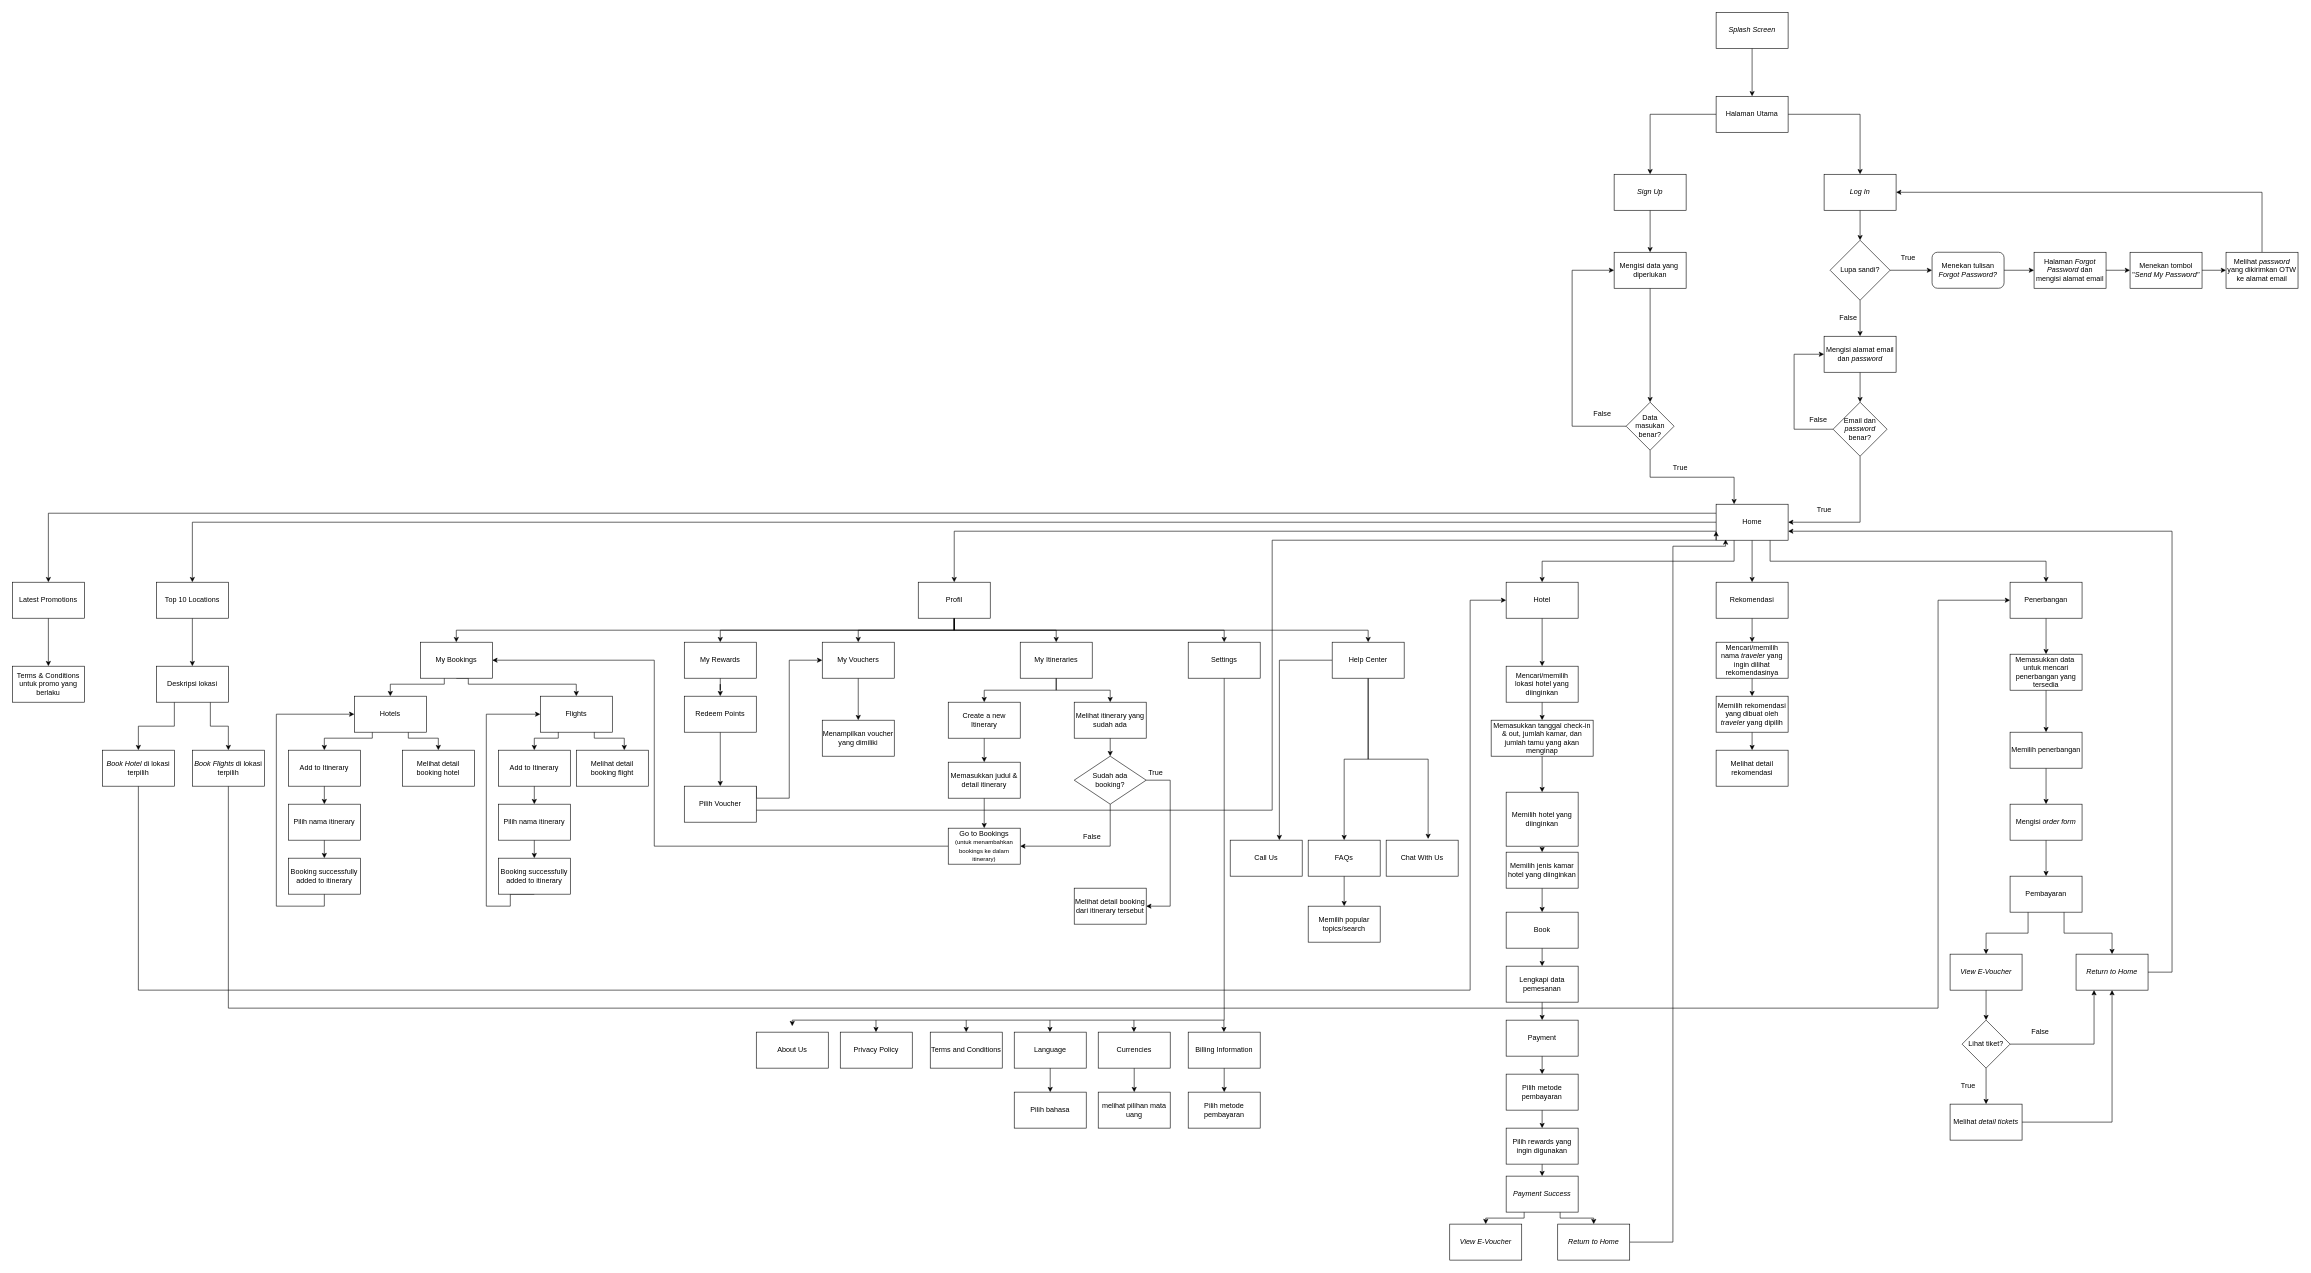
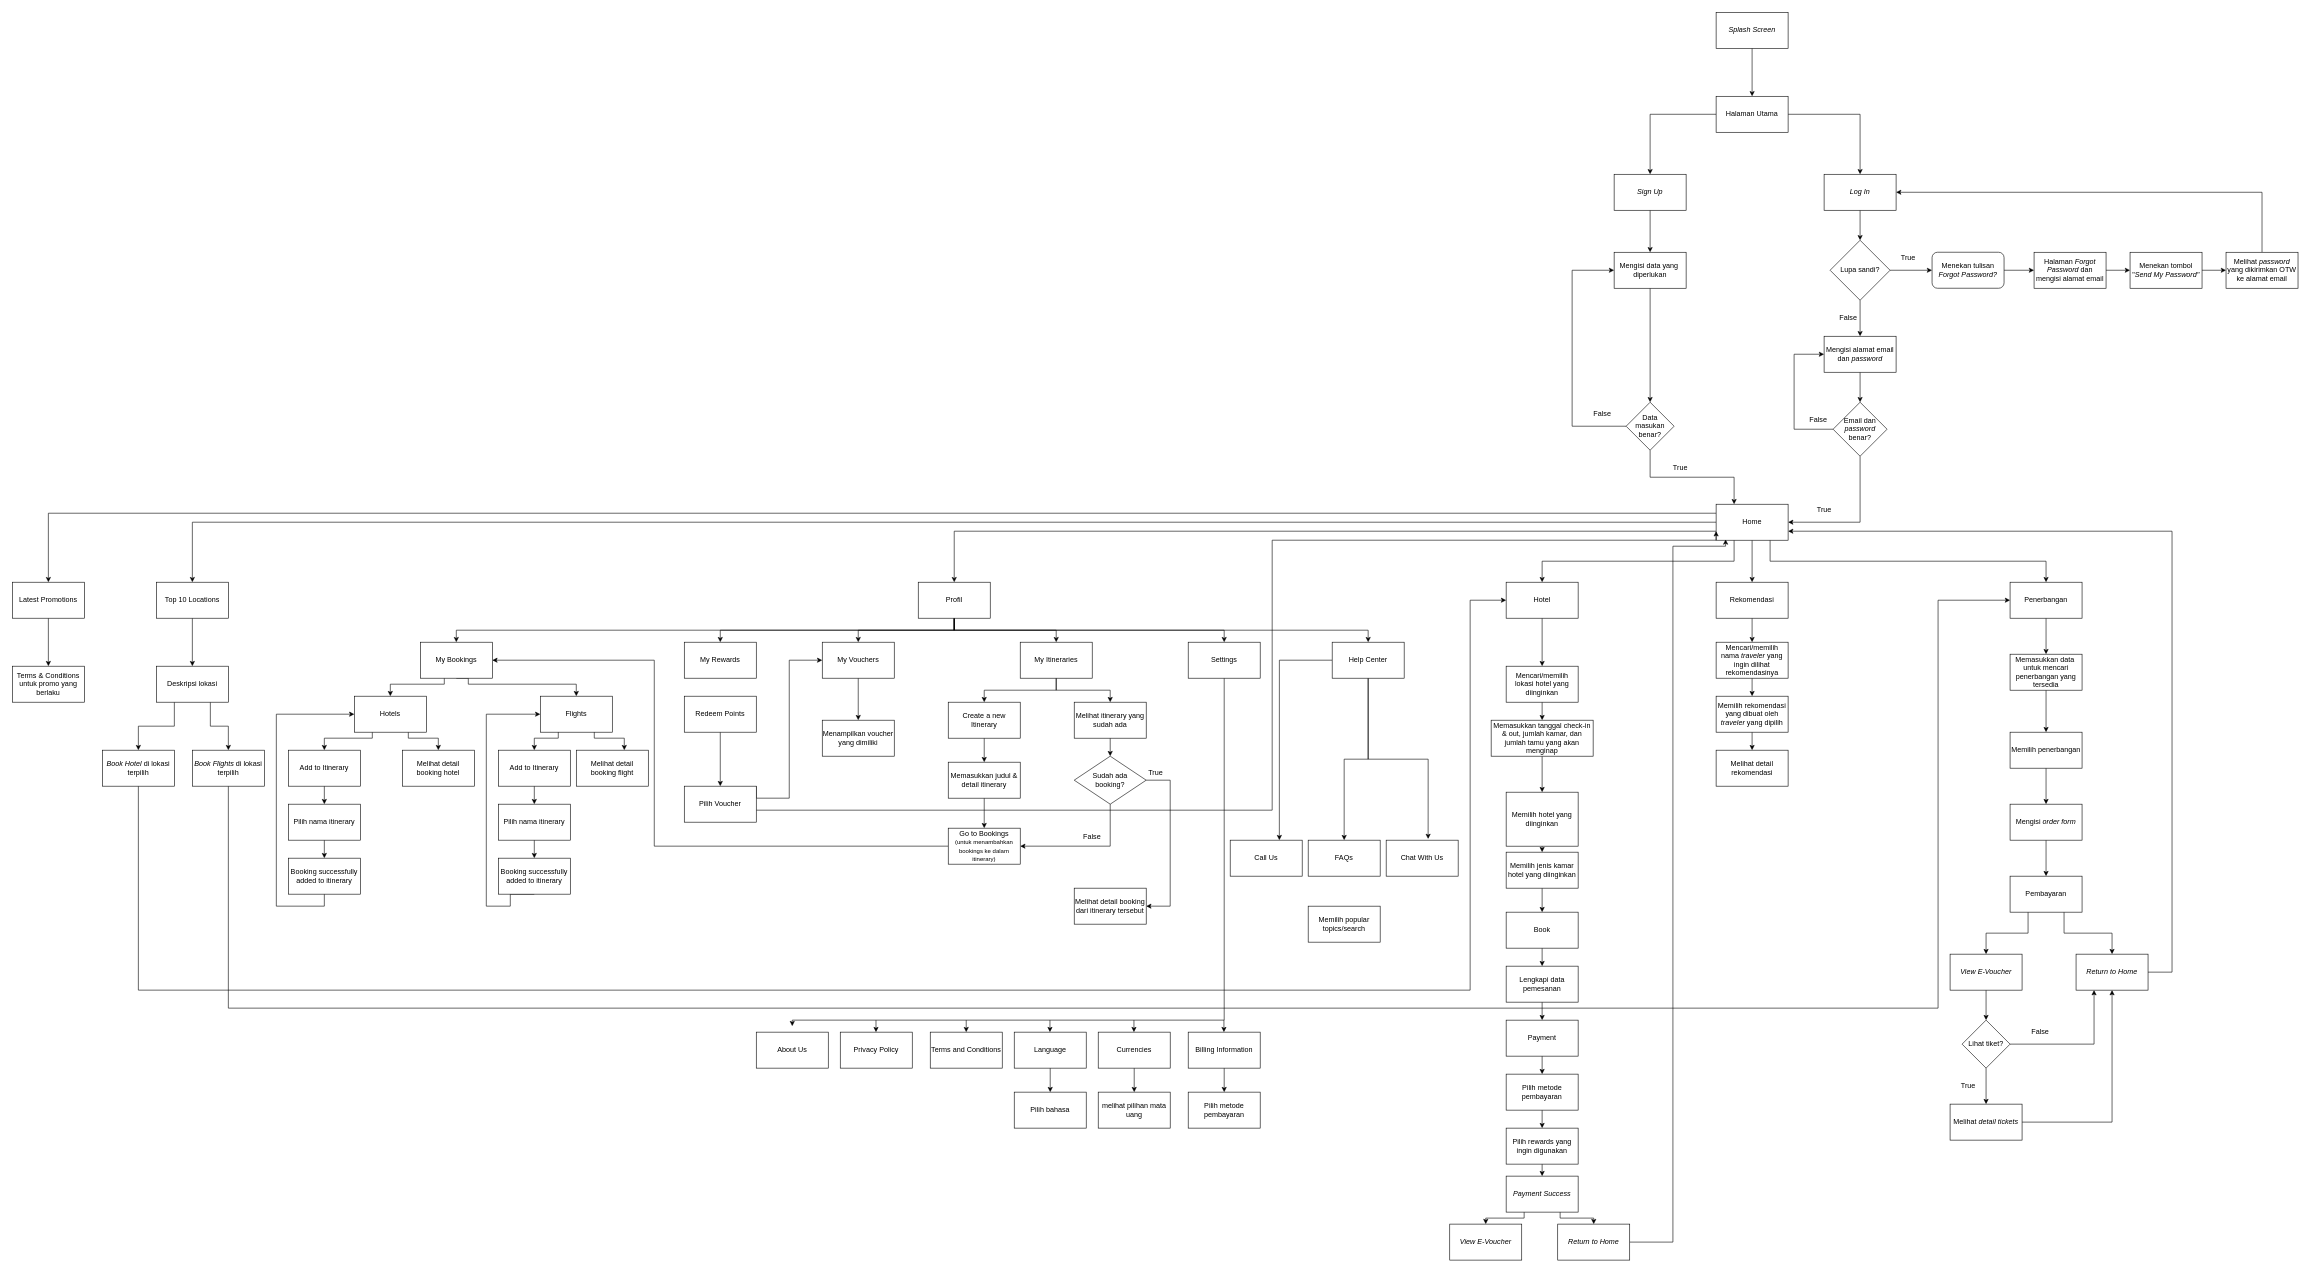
(720, 687) -> none
(1344, 900) -> none
